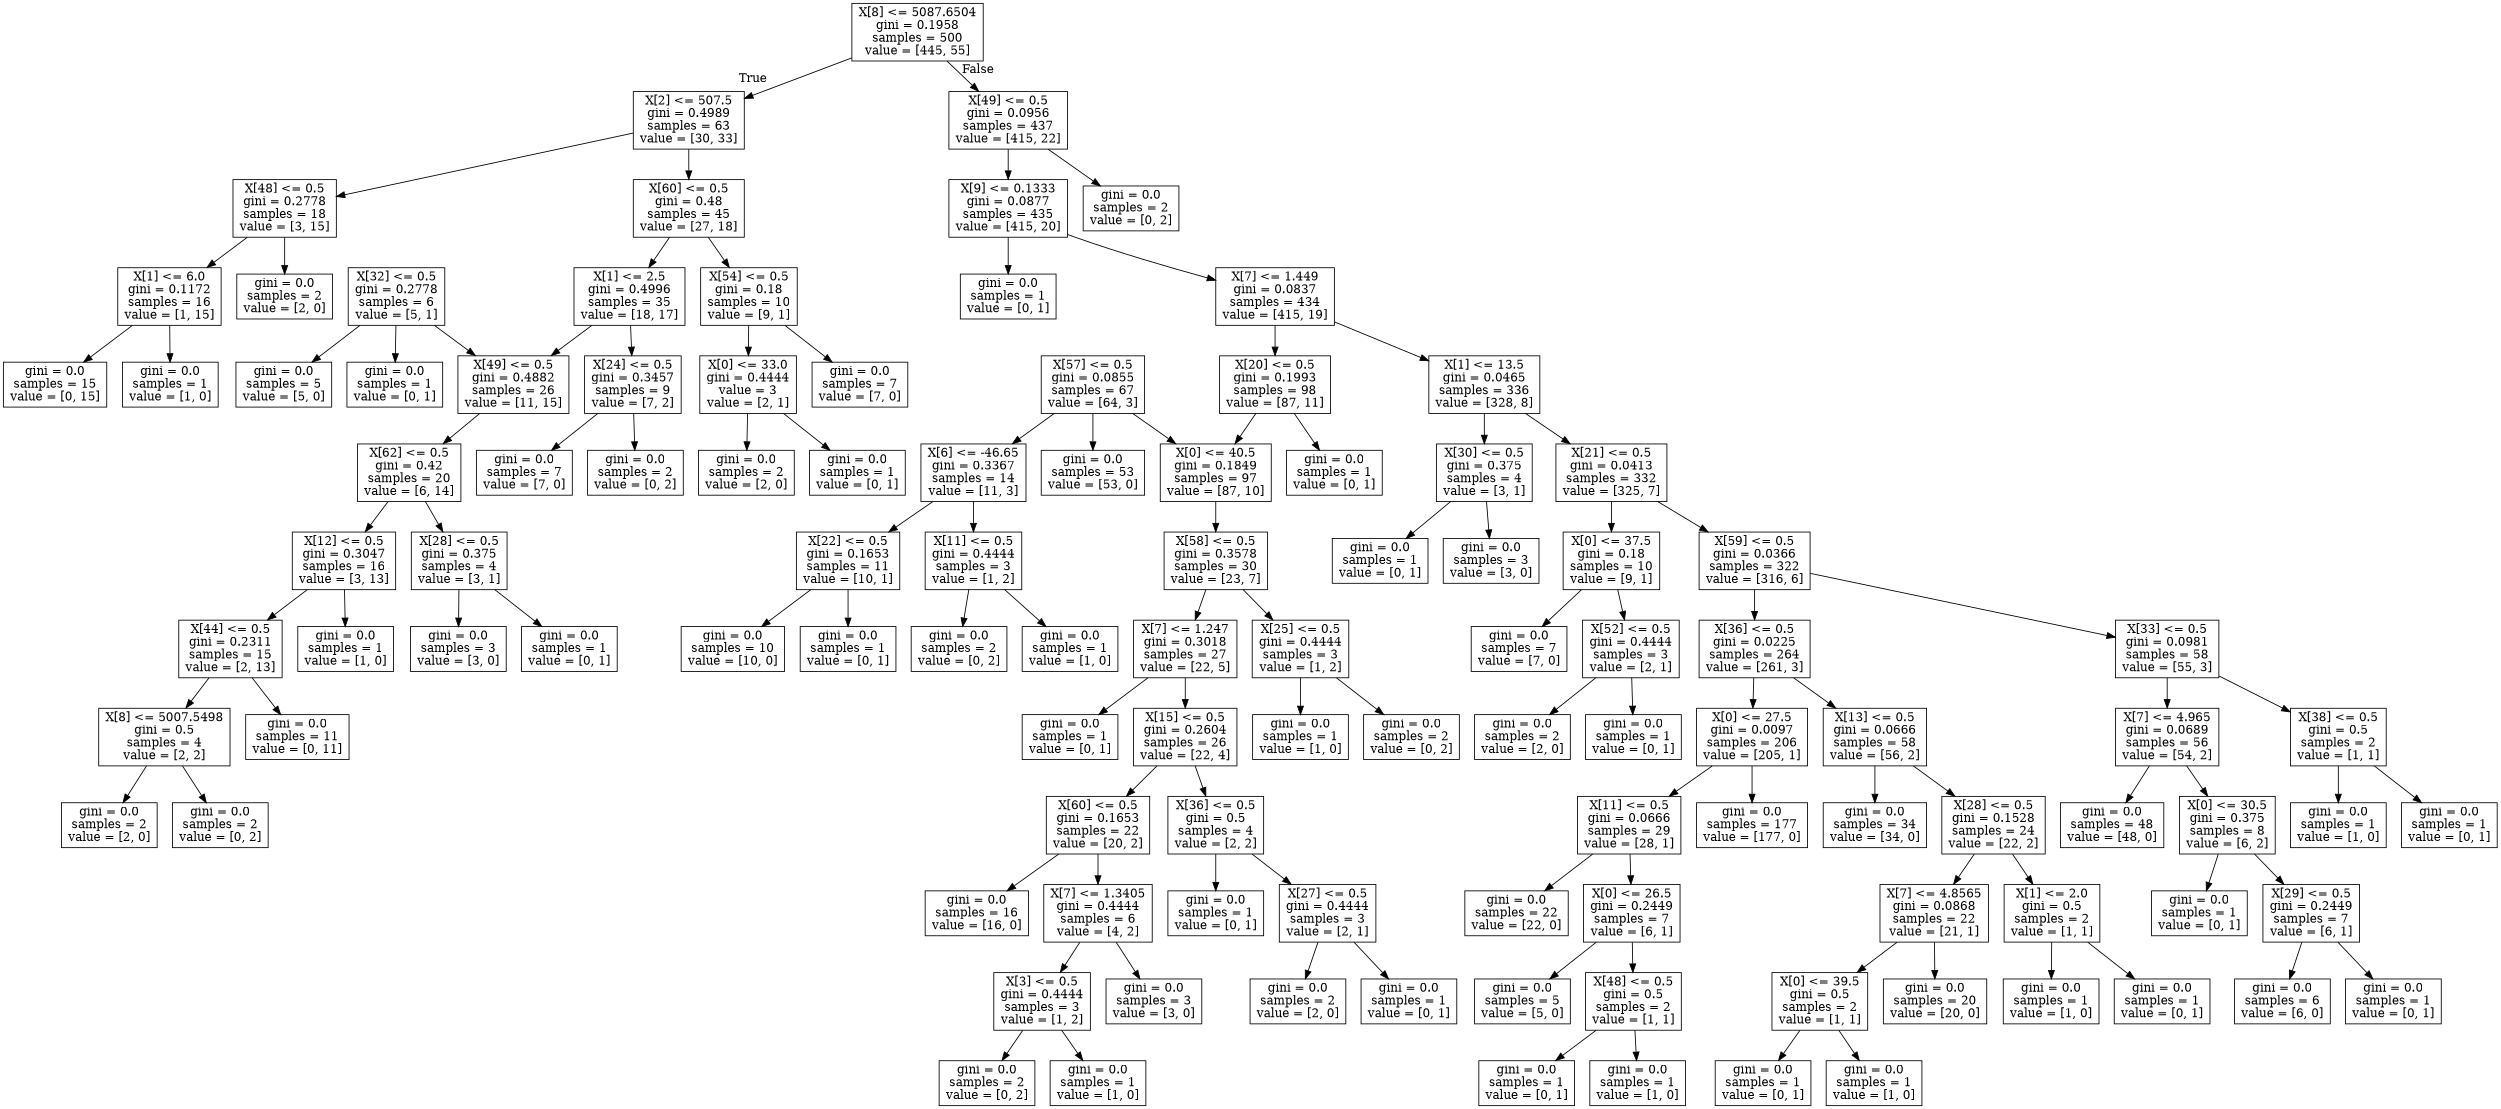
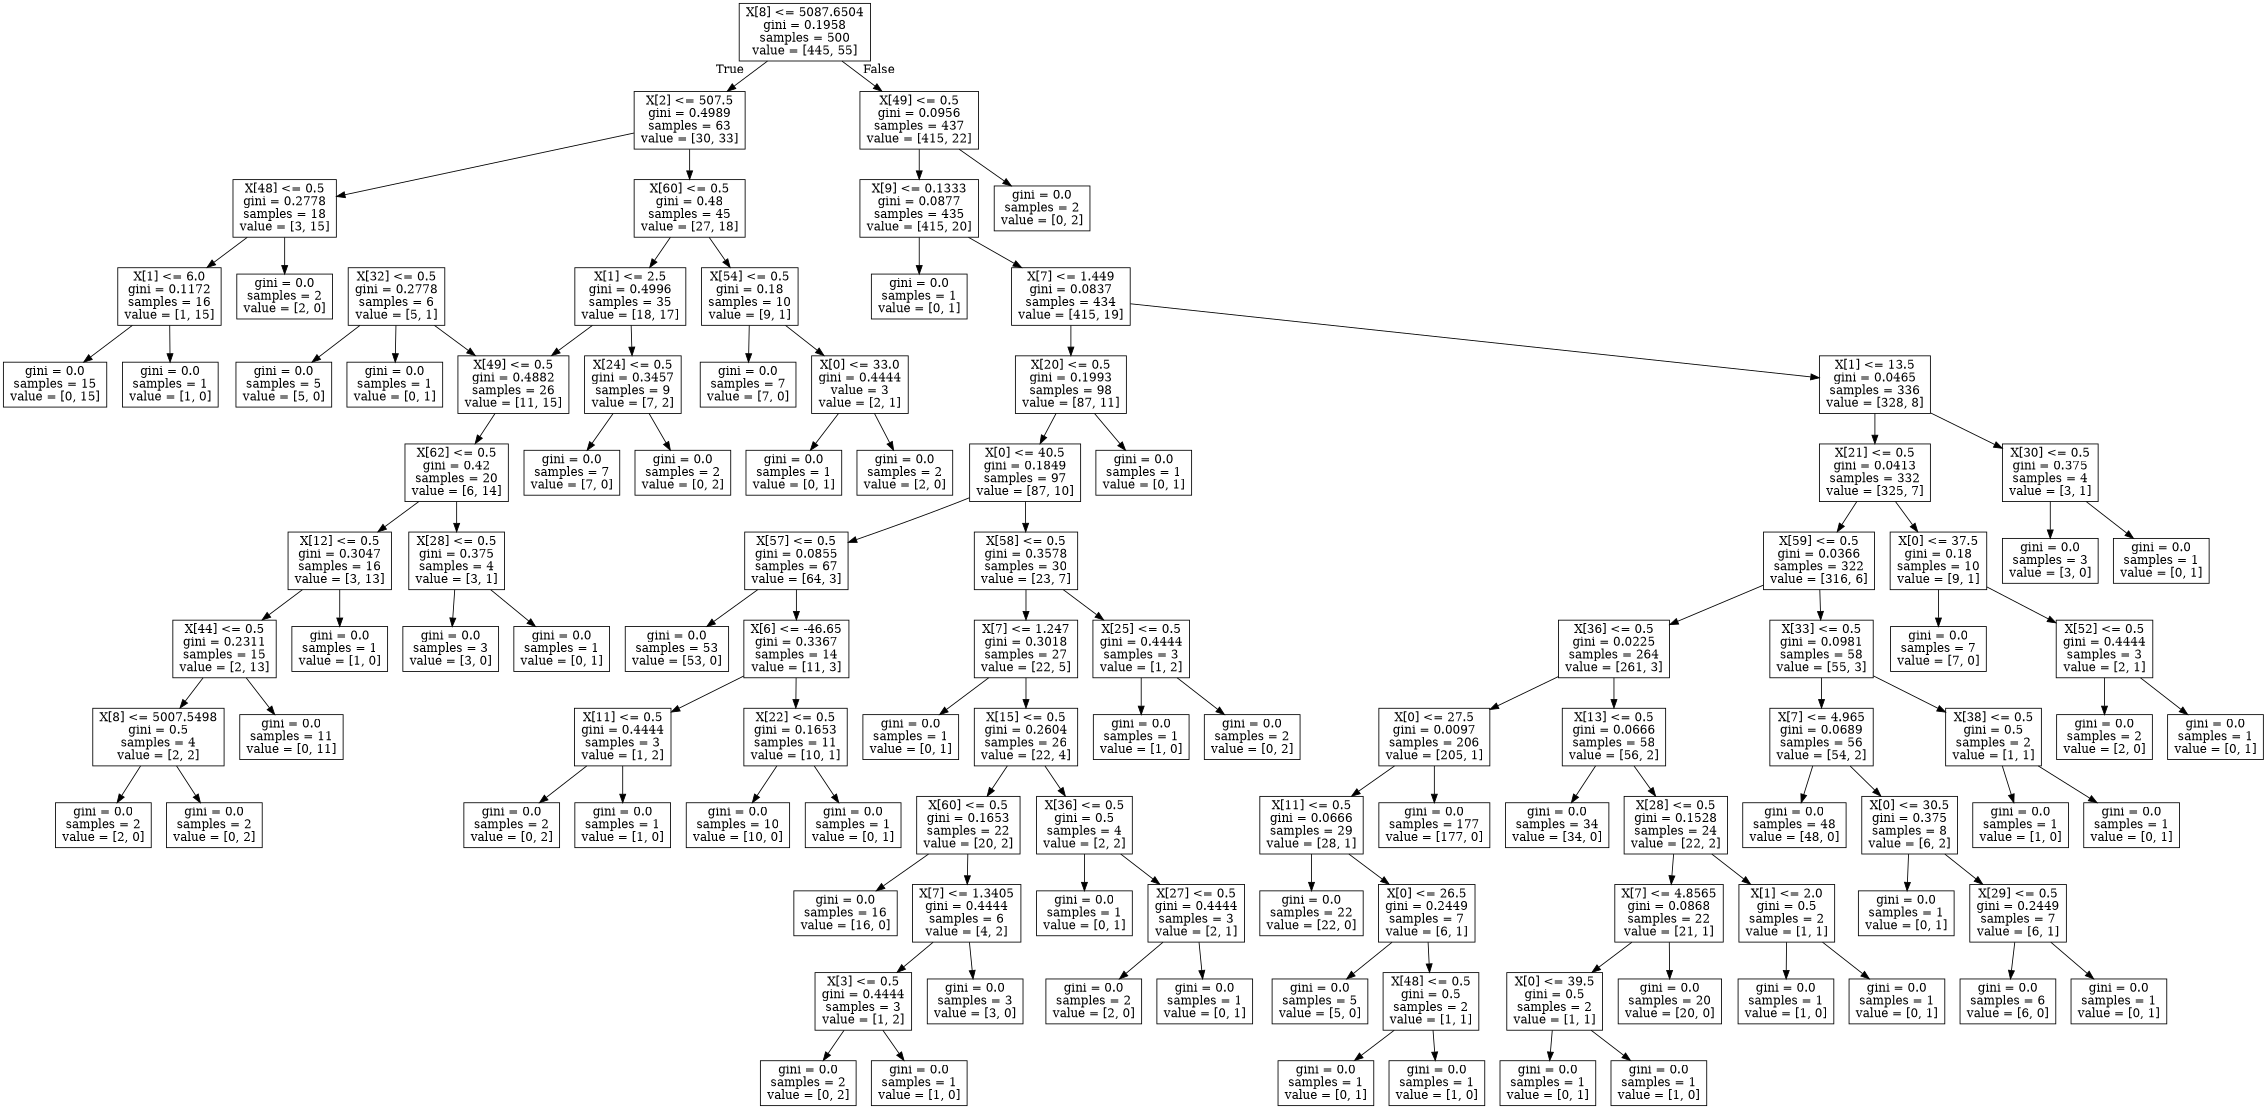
(1151, 426) -> (913, 519)
